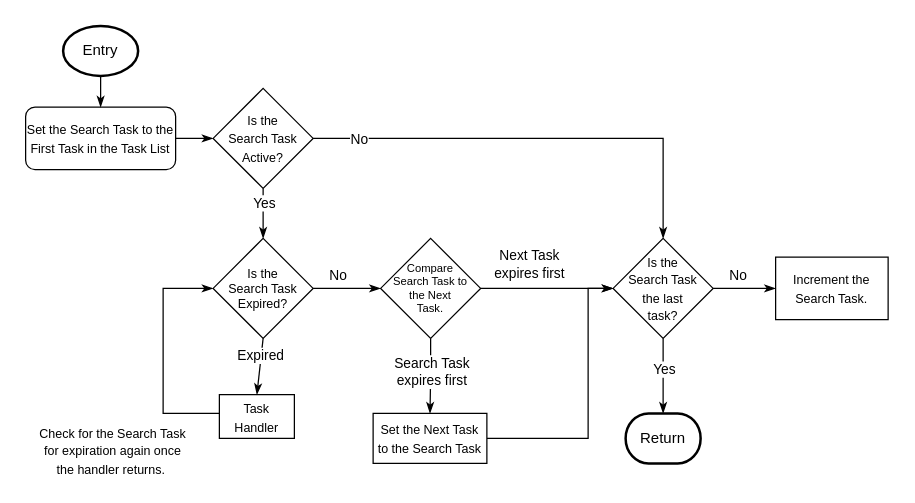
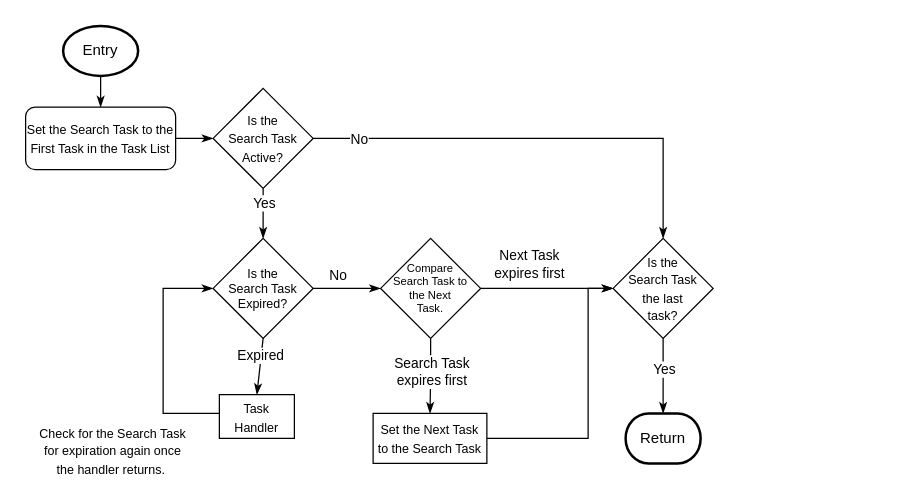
(740, 288) -> none
(832, 288) -> none
